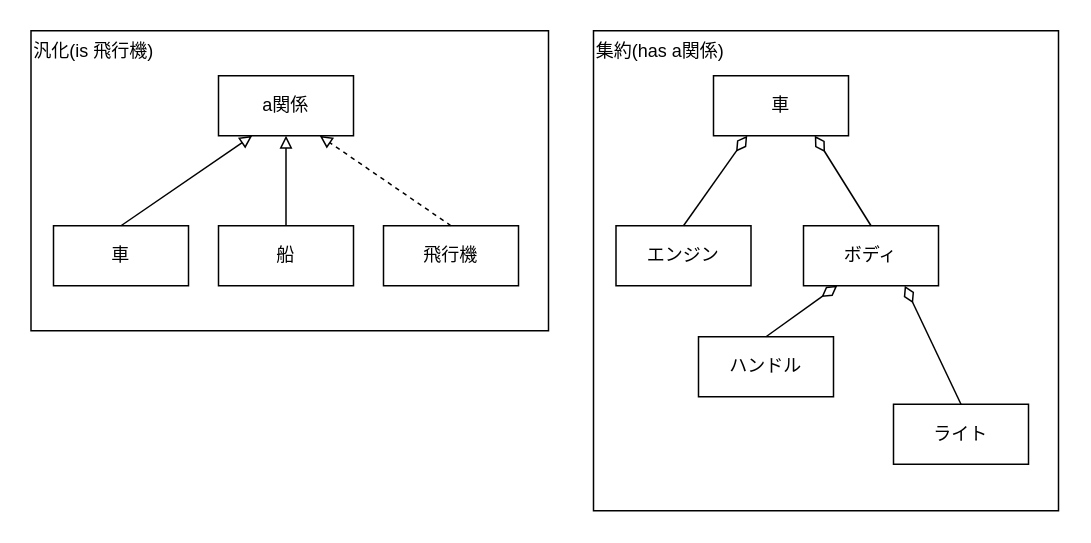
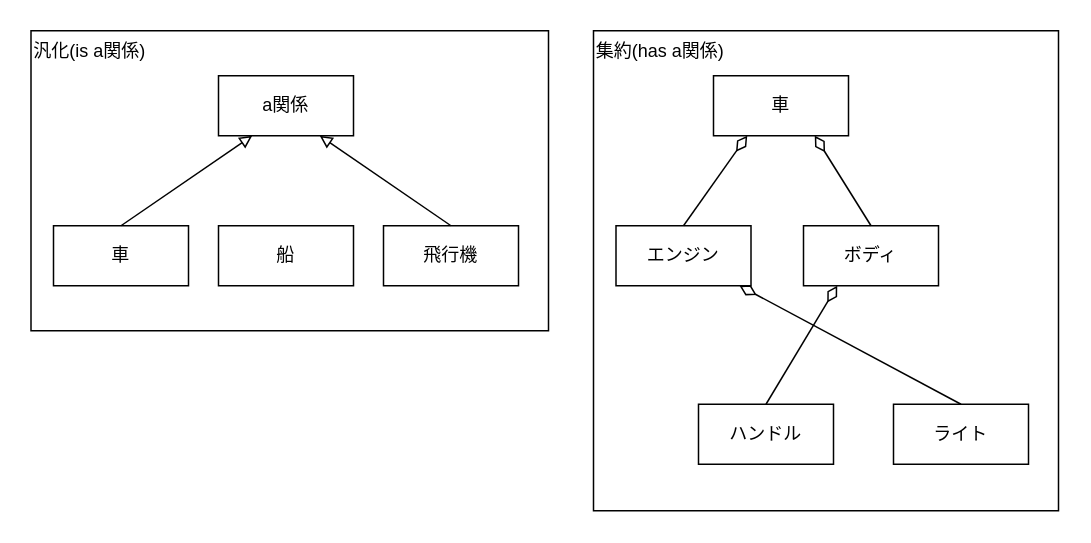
(99, 52) -> (95, 52)
(389, 184) -> (389, 184)
(286, 187) -> none
(937, 354) -> (858, 349)
(766, 367) -> (766, 434)
